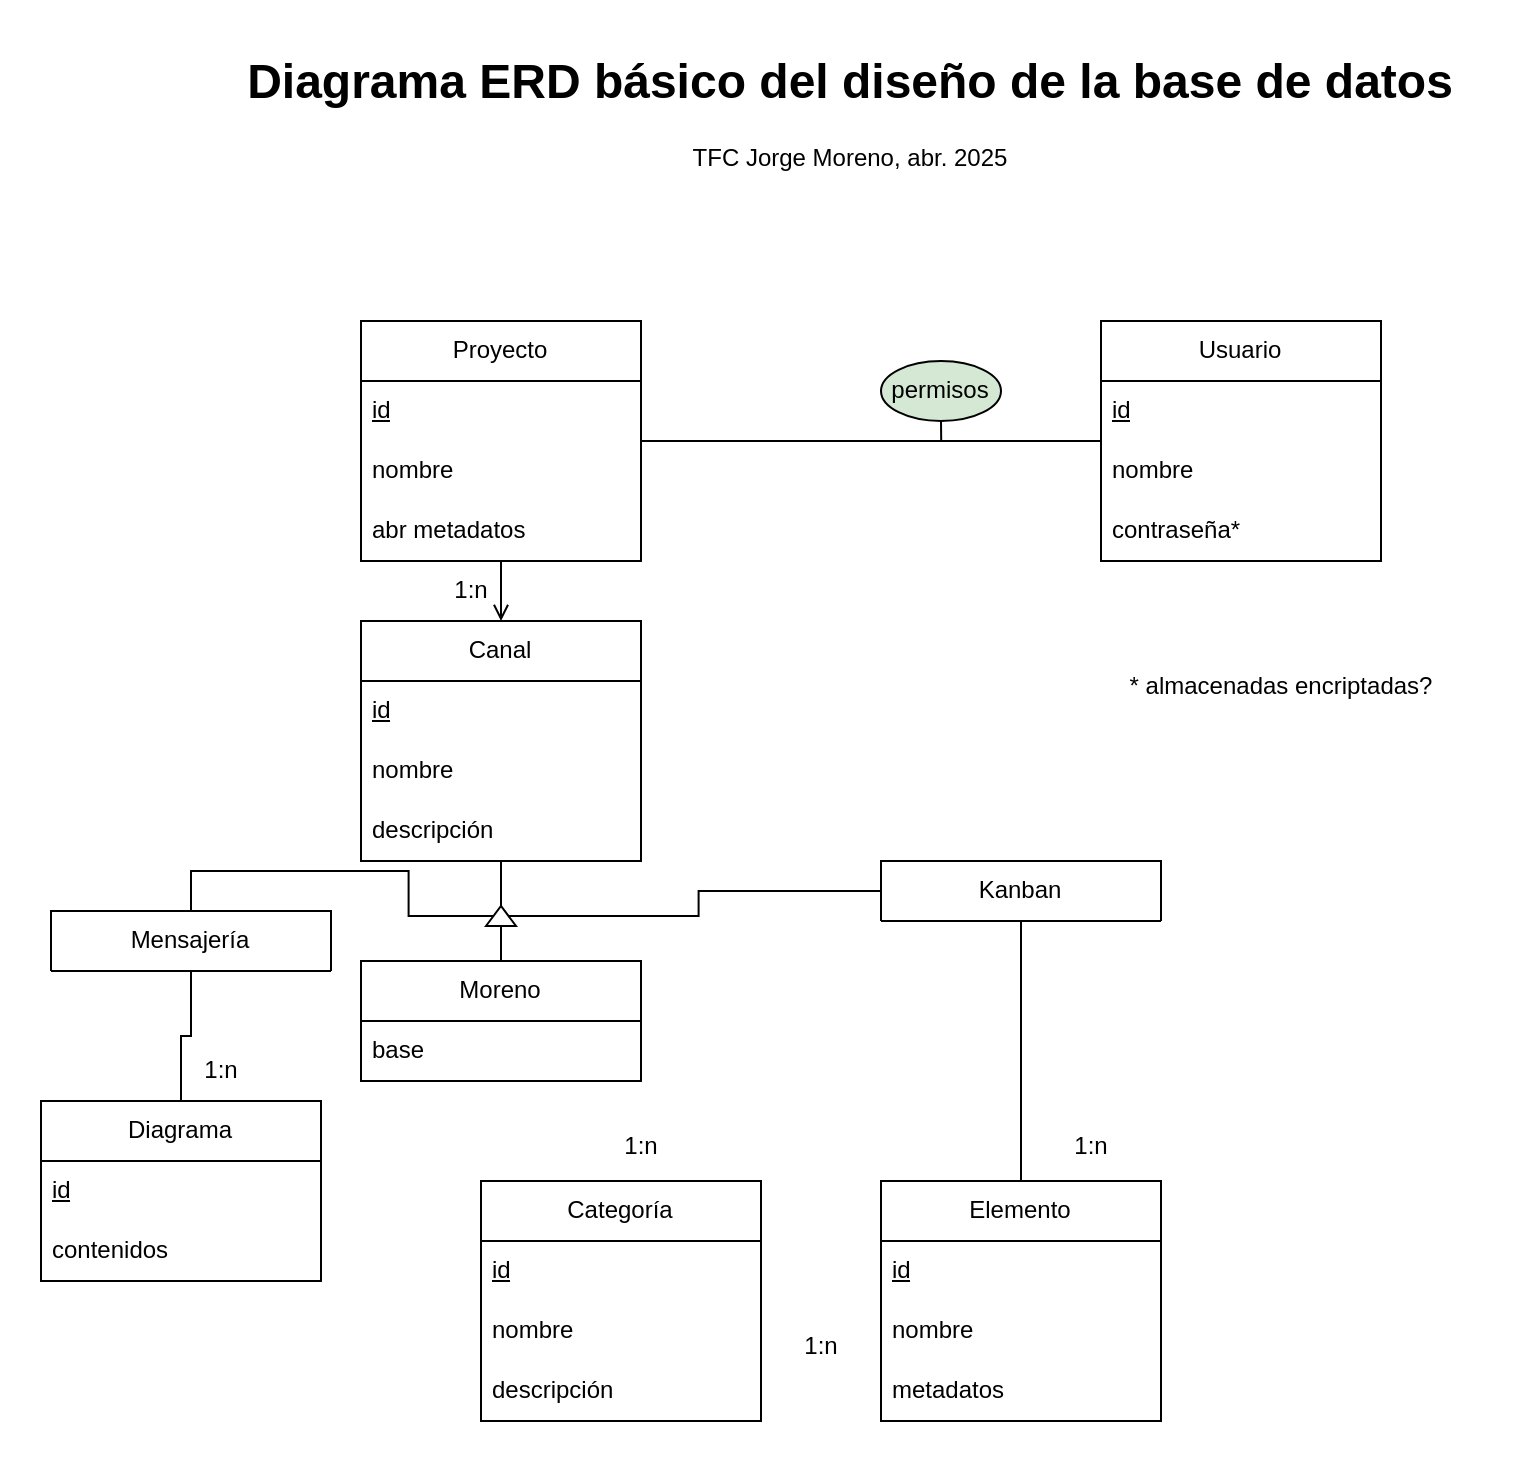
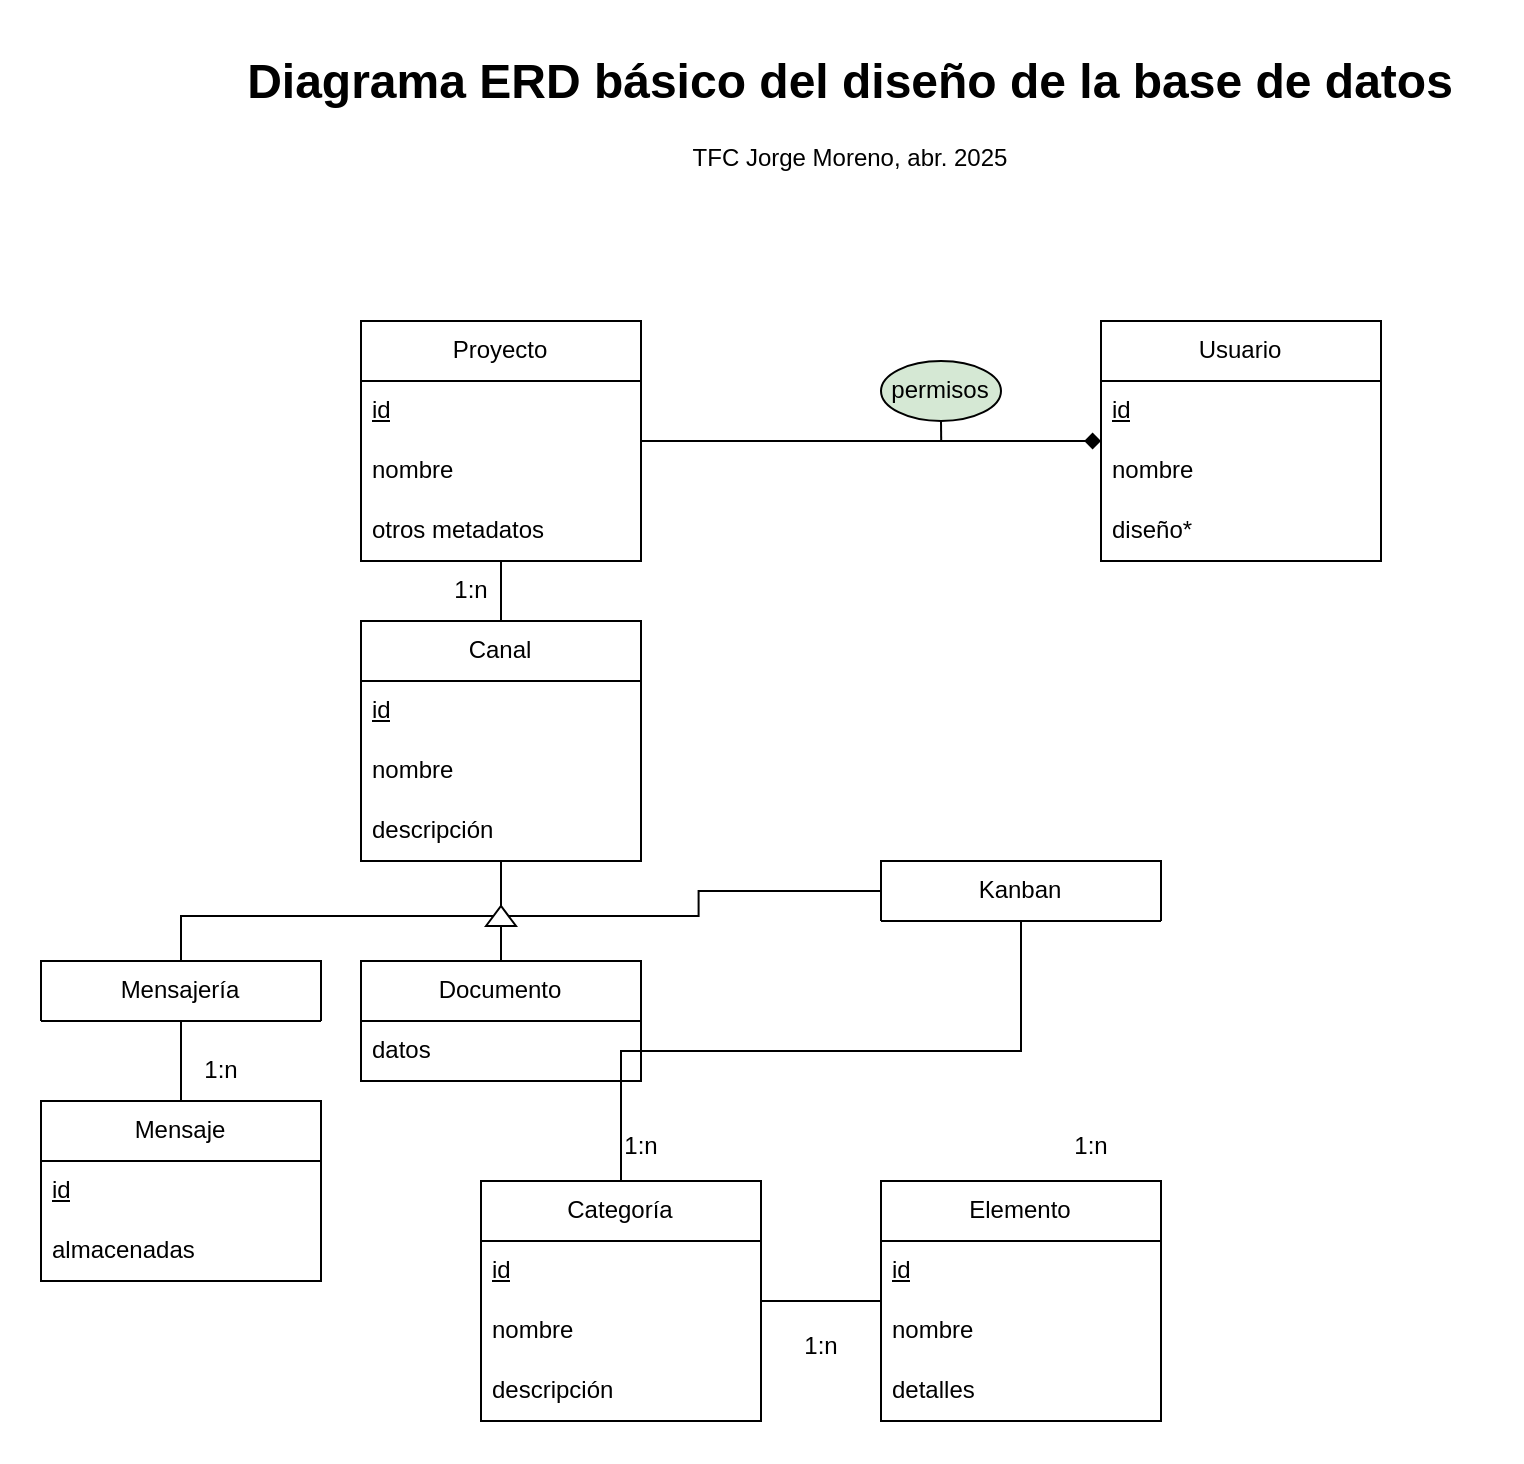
(1091, 441) -> (1085, 441)
(457, 531) -> (471, 531)
(1187, 531) -> (1157, 531)
(501, 612) -> (501, 614)
(1281, 687) -> none
(191, 941) -> (181, 991)
(501, 991) -> (501, 991)
(400, 1051) -> (407, 1051)
none -> (754, 1051)
(1021, 1118) -> none
(181, 1131) -> (181, 1131)
(117, 1251) -> (124, 1251)
none -> (821, 1301)
(953, 1391) -> (941, 1391)
